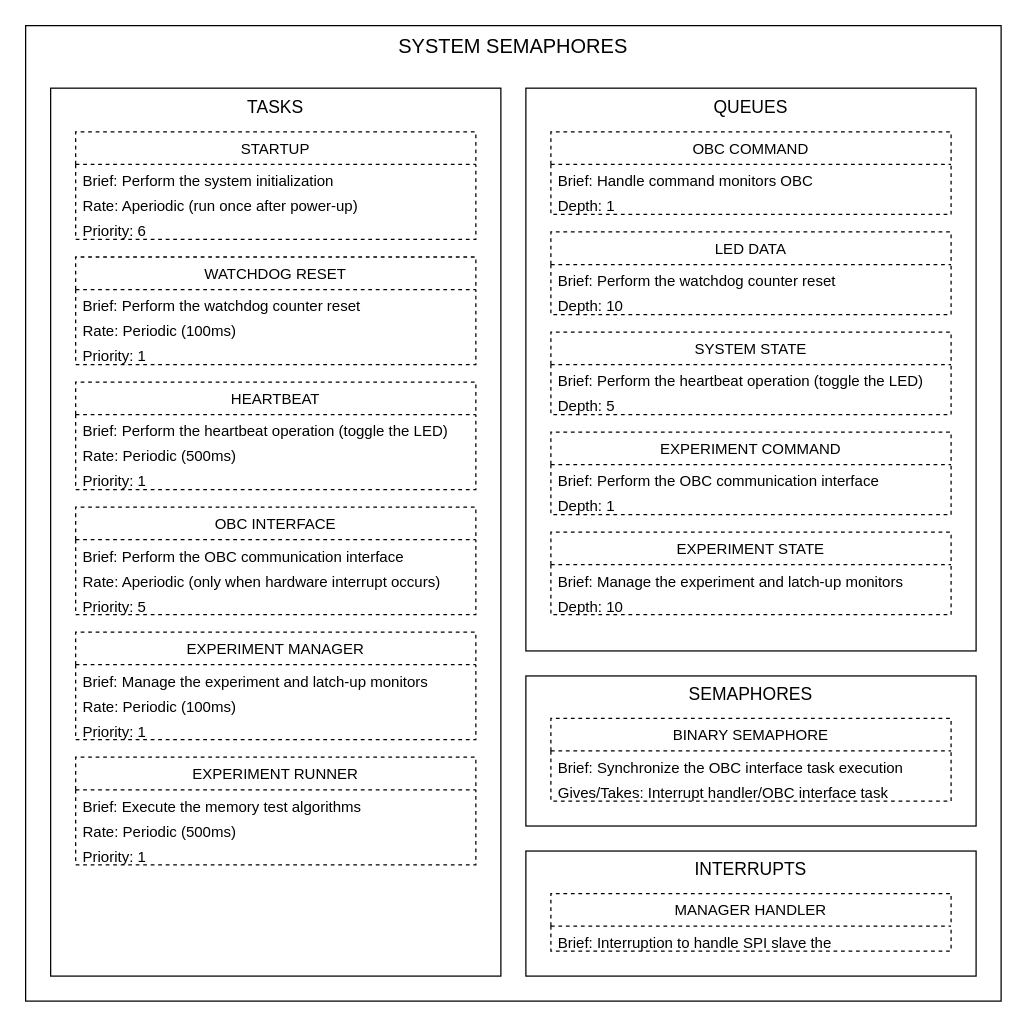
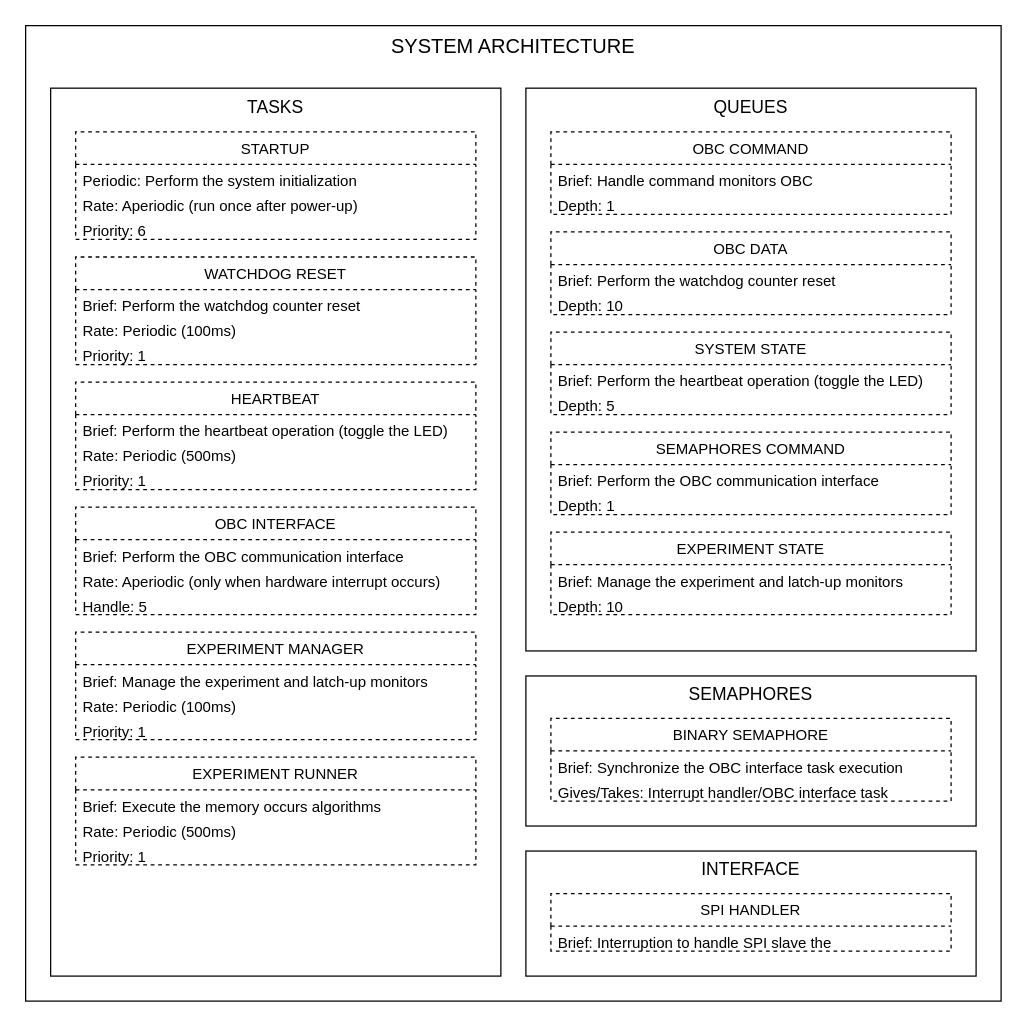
(513, 46) -> (513, 46)
(227, 181) -> (238, 181)
(750, 249) -> (750, 249)
(750, 449) -> (750, 449)
(121, 606) -> (114, 606)
(237, 806) -> (246, 806)
(751, 870) -> (751, 870)
(750, 910) -> (750, 910)
